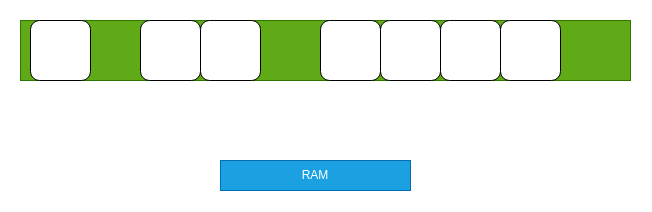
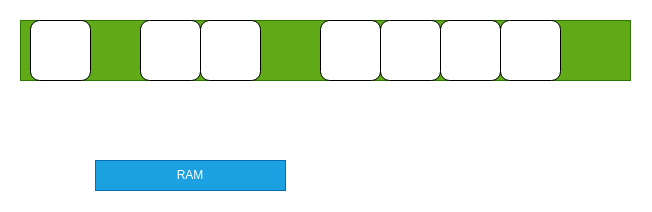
(316, 176) -> (191, 176)
